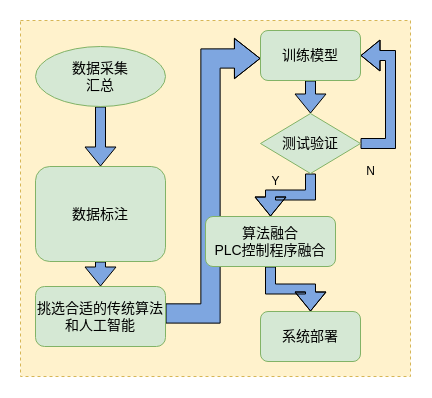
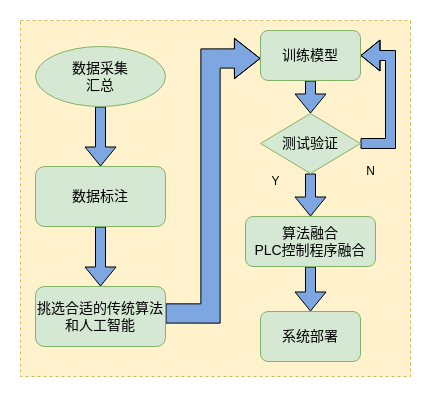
(101, 214) -> (101, 197)
(271, 242) -> (311, 242)
